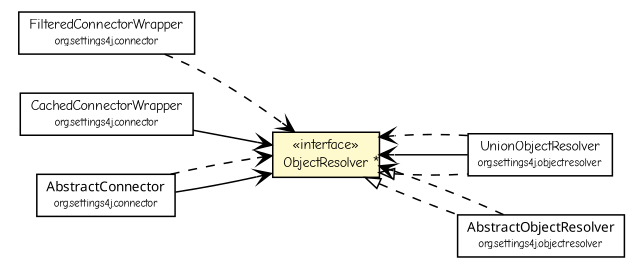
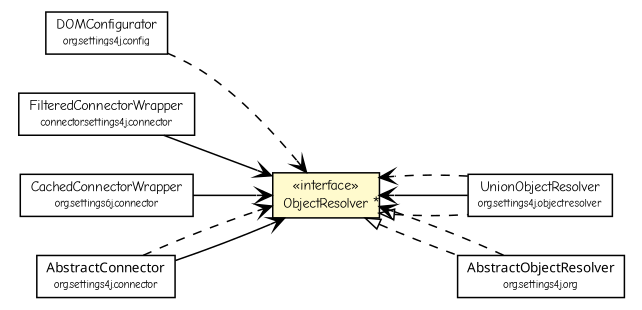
none -> (106, 33)
(107, 41) -> (107, 122)
(226, 85) -> (211, 153)
(107, 122) -> (107, 204)
(541, 244) -> (541, 285)
